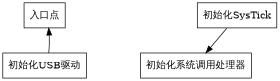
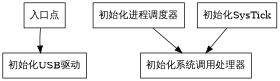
none -> (139, 15)
(49, 44) -> (40, 37)
